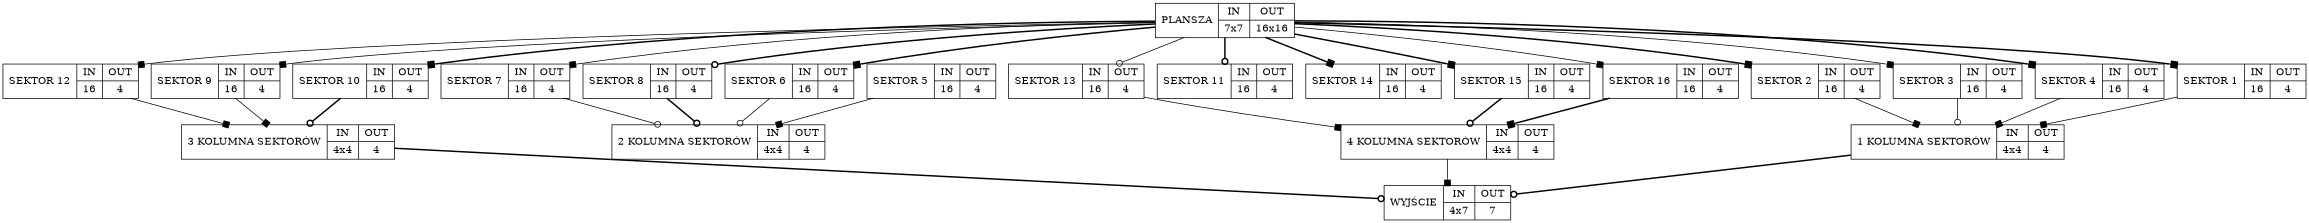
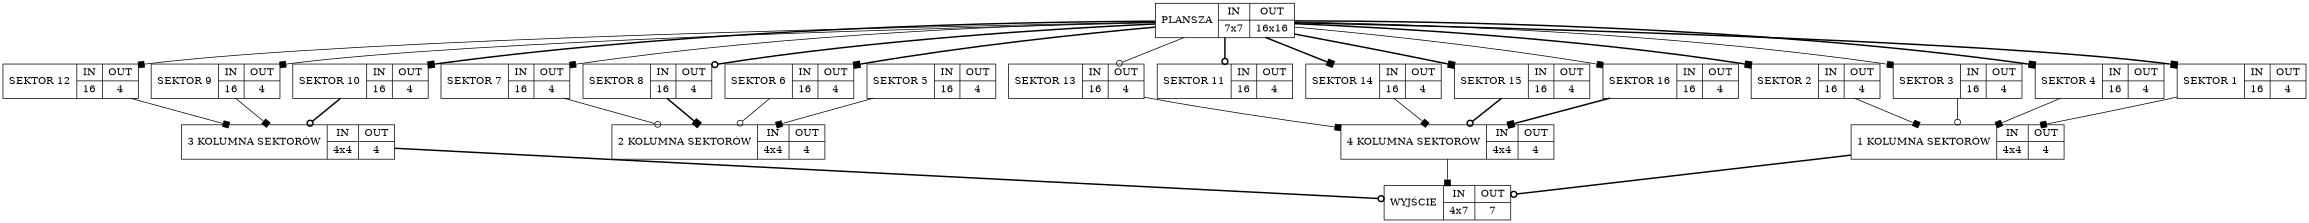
none -> (1408, 109)
(681, 110) -> (681, 110)
